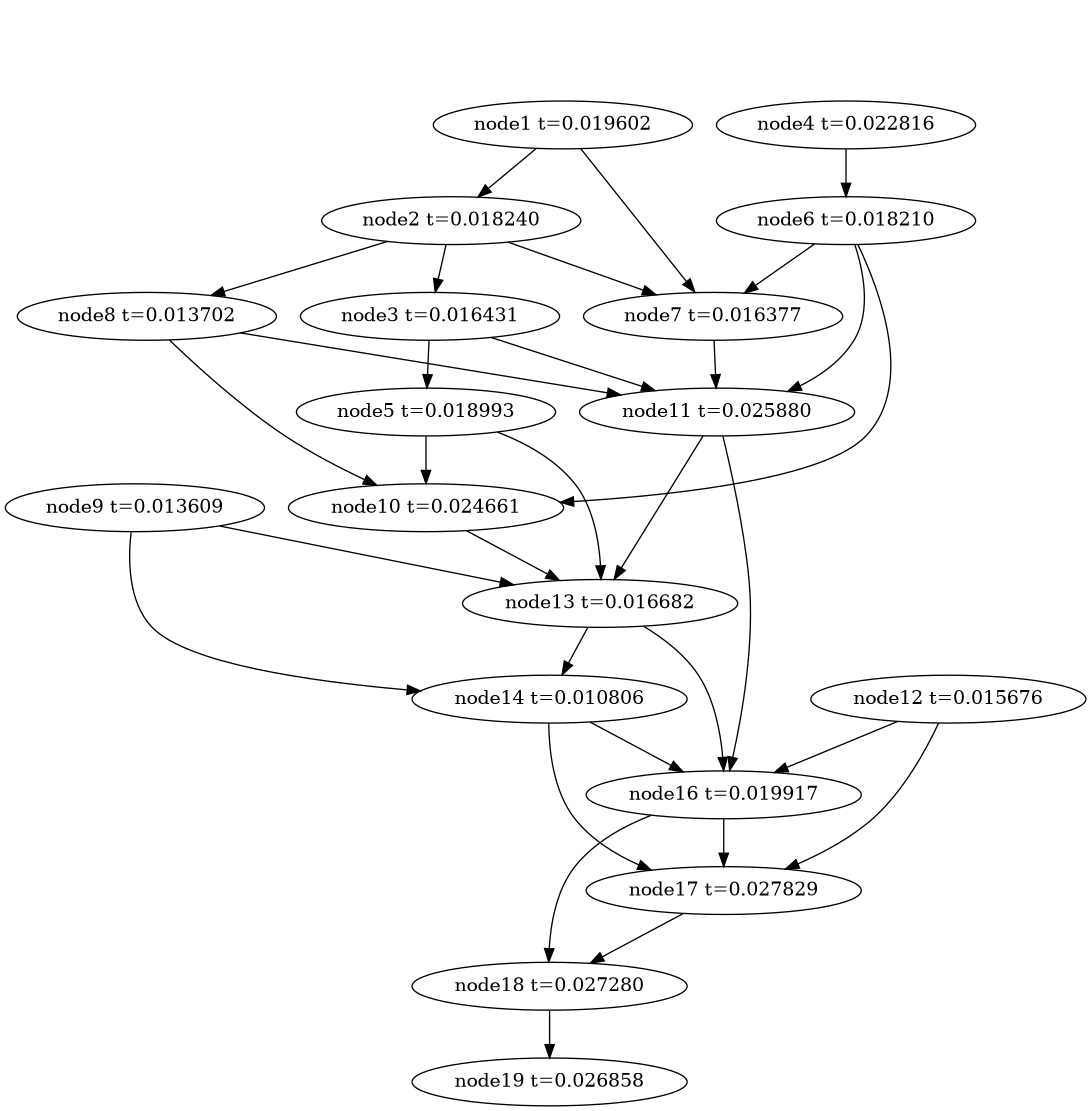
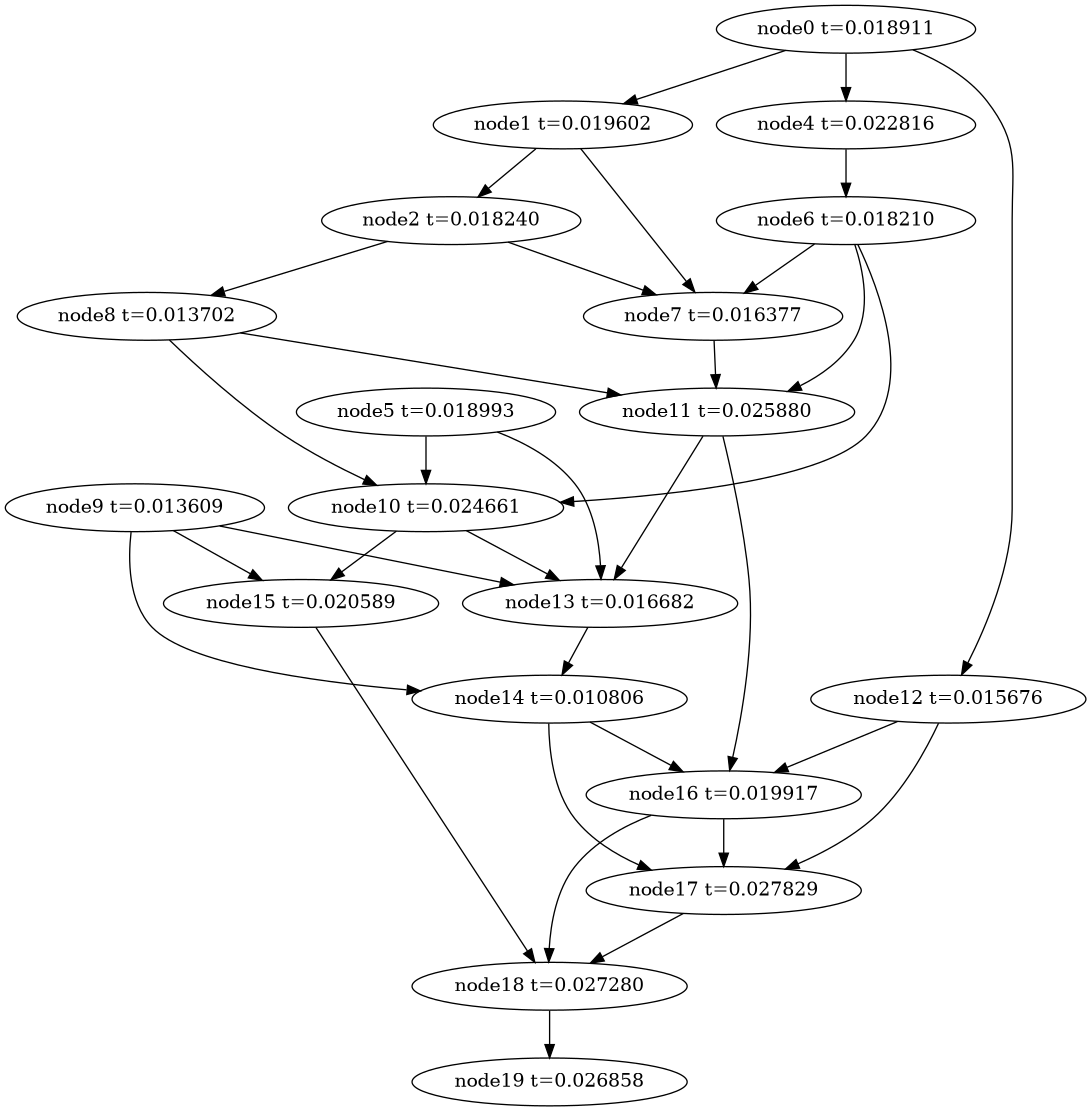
none -> (846, 29)
(430, 316) -> none
none -> (301, 603)
(702, 681) -> none
